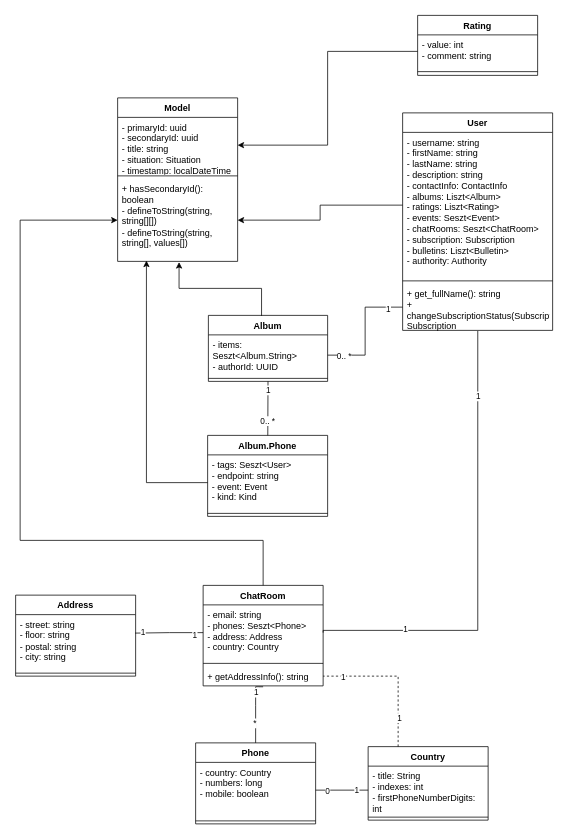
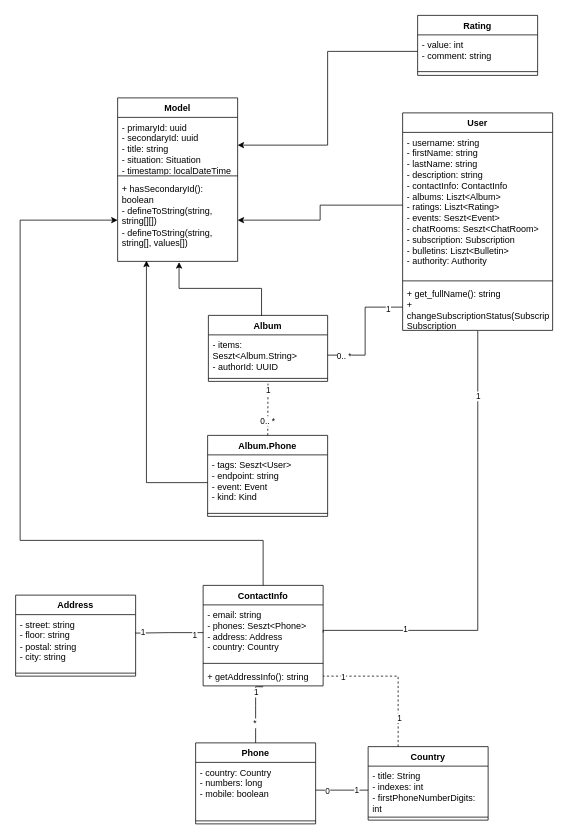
(268, 405) -> (268, 405)
(263, 596) -> (263, 596)
